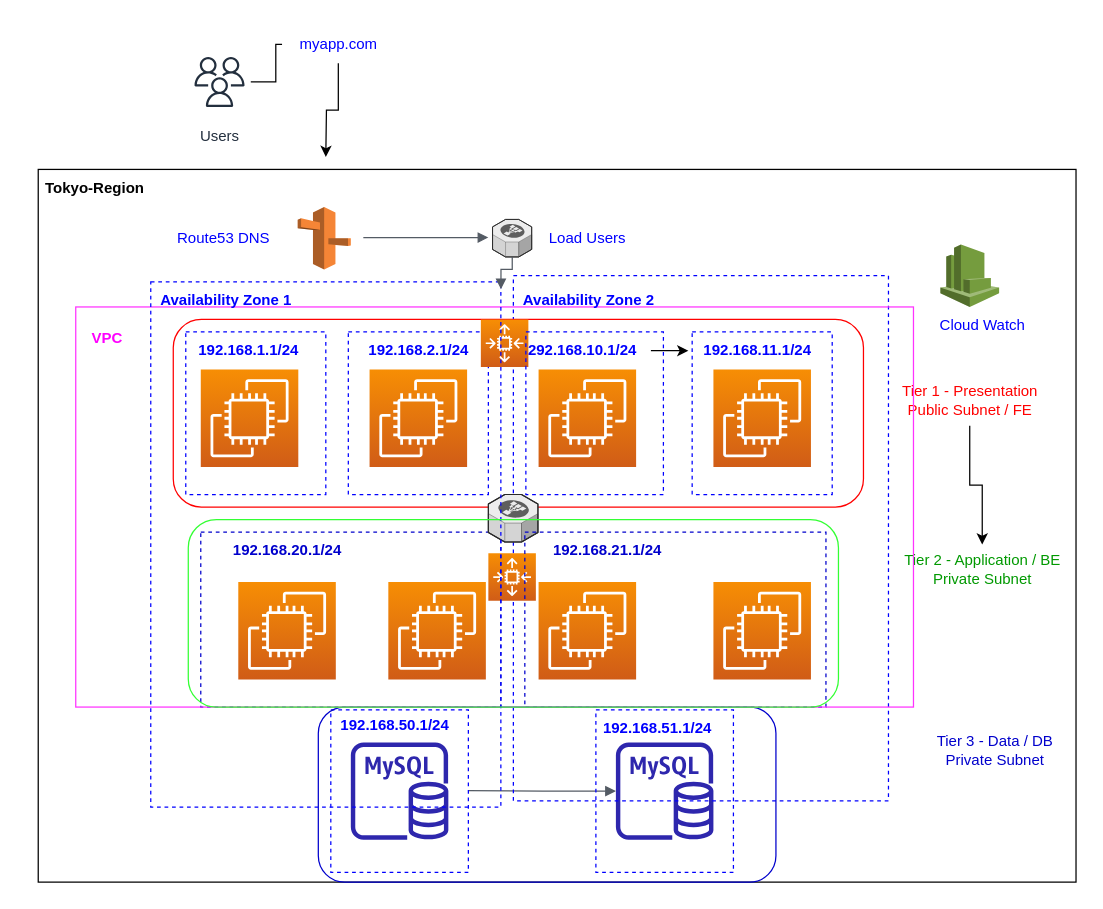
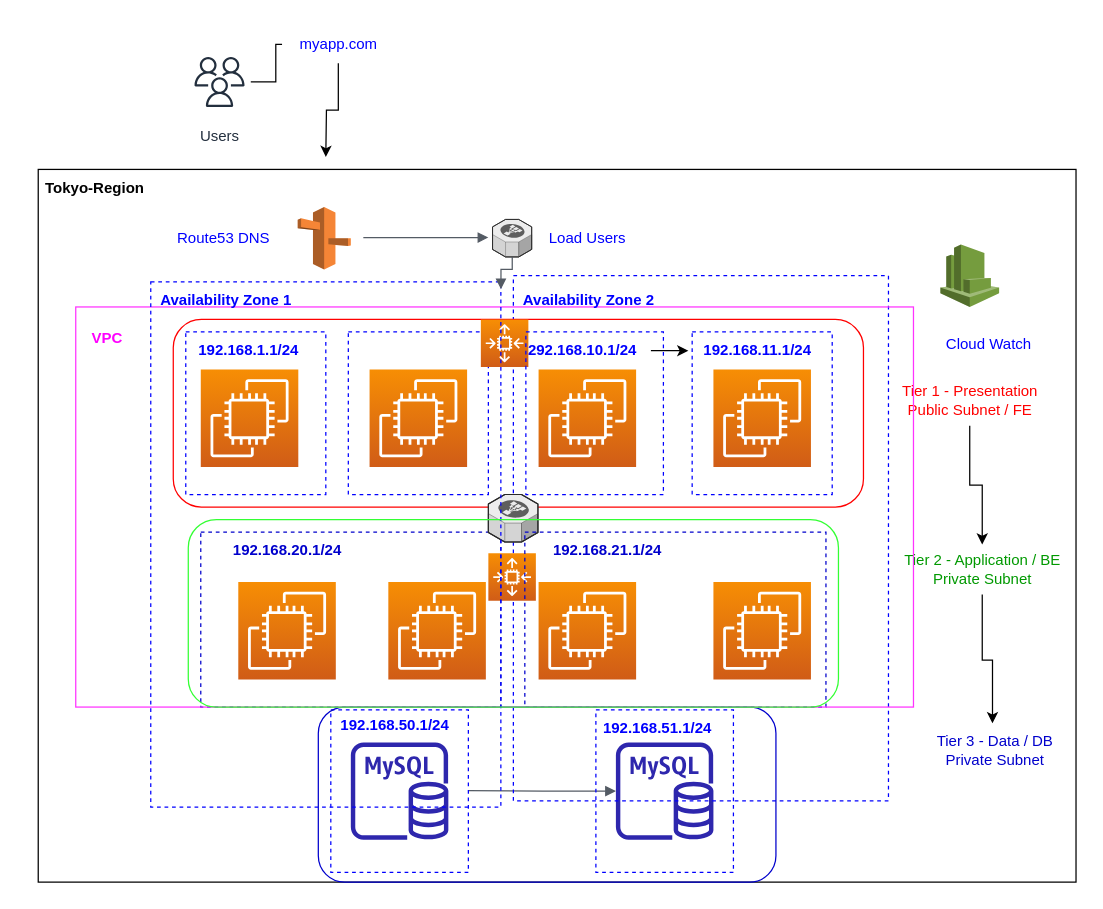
(982, 326) -> (988, 344)
(418, 351) -> none
none -> (982, 660)
